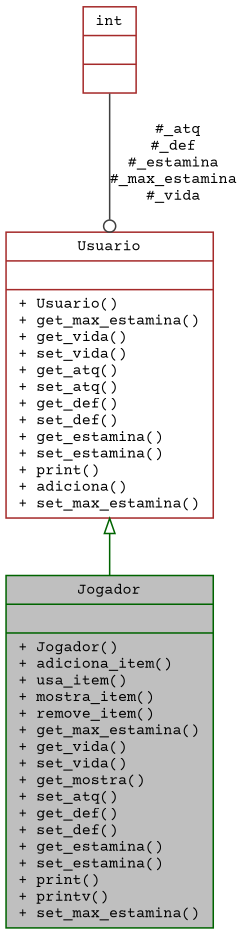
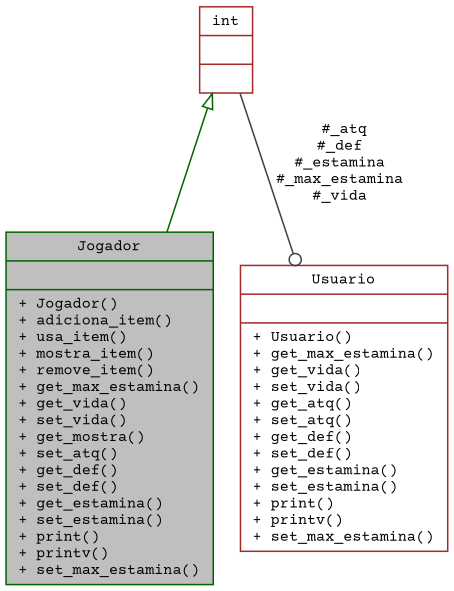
(73, 486) -> (299, 520)
(110, 554) -> (187, 170)
